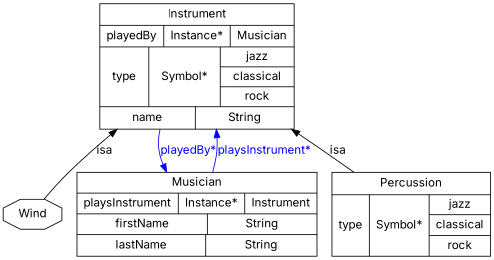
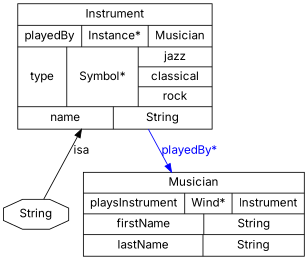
(216, 155) -> none
(212, 203) -> (208, 203)
(33, 214) -> (36, 214)
(411, 214) -> none
